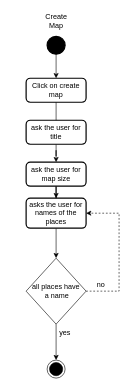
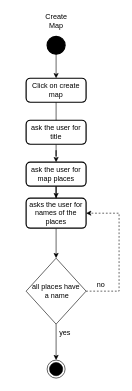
(56, 174) -> (56, 174)
